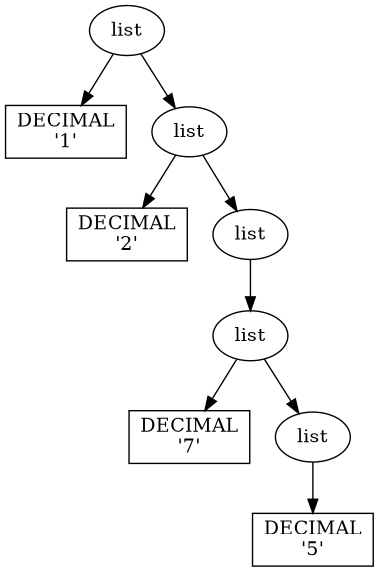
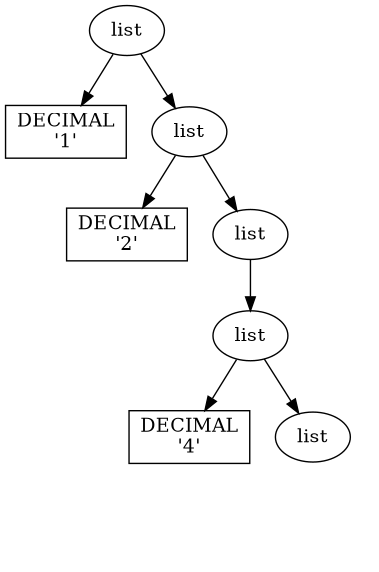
(189, 437) -> (189, 437)
(313, 540) -> none
